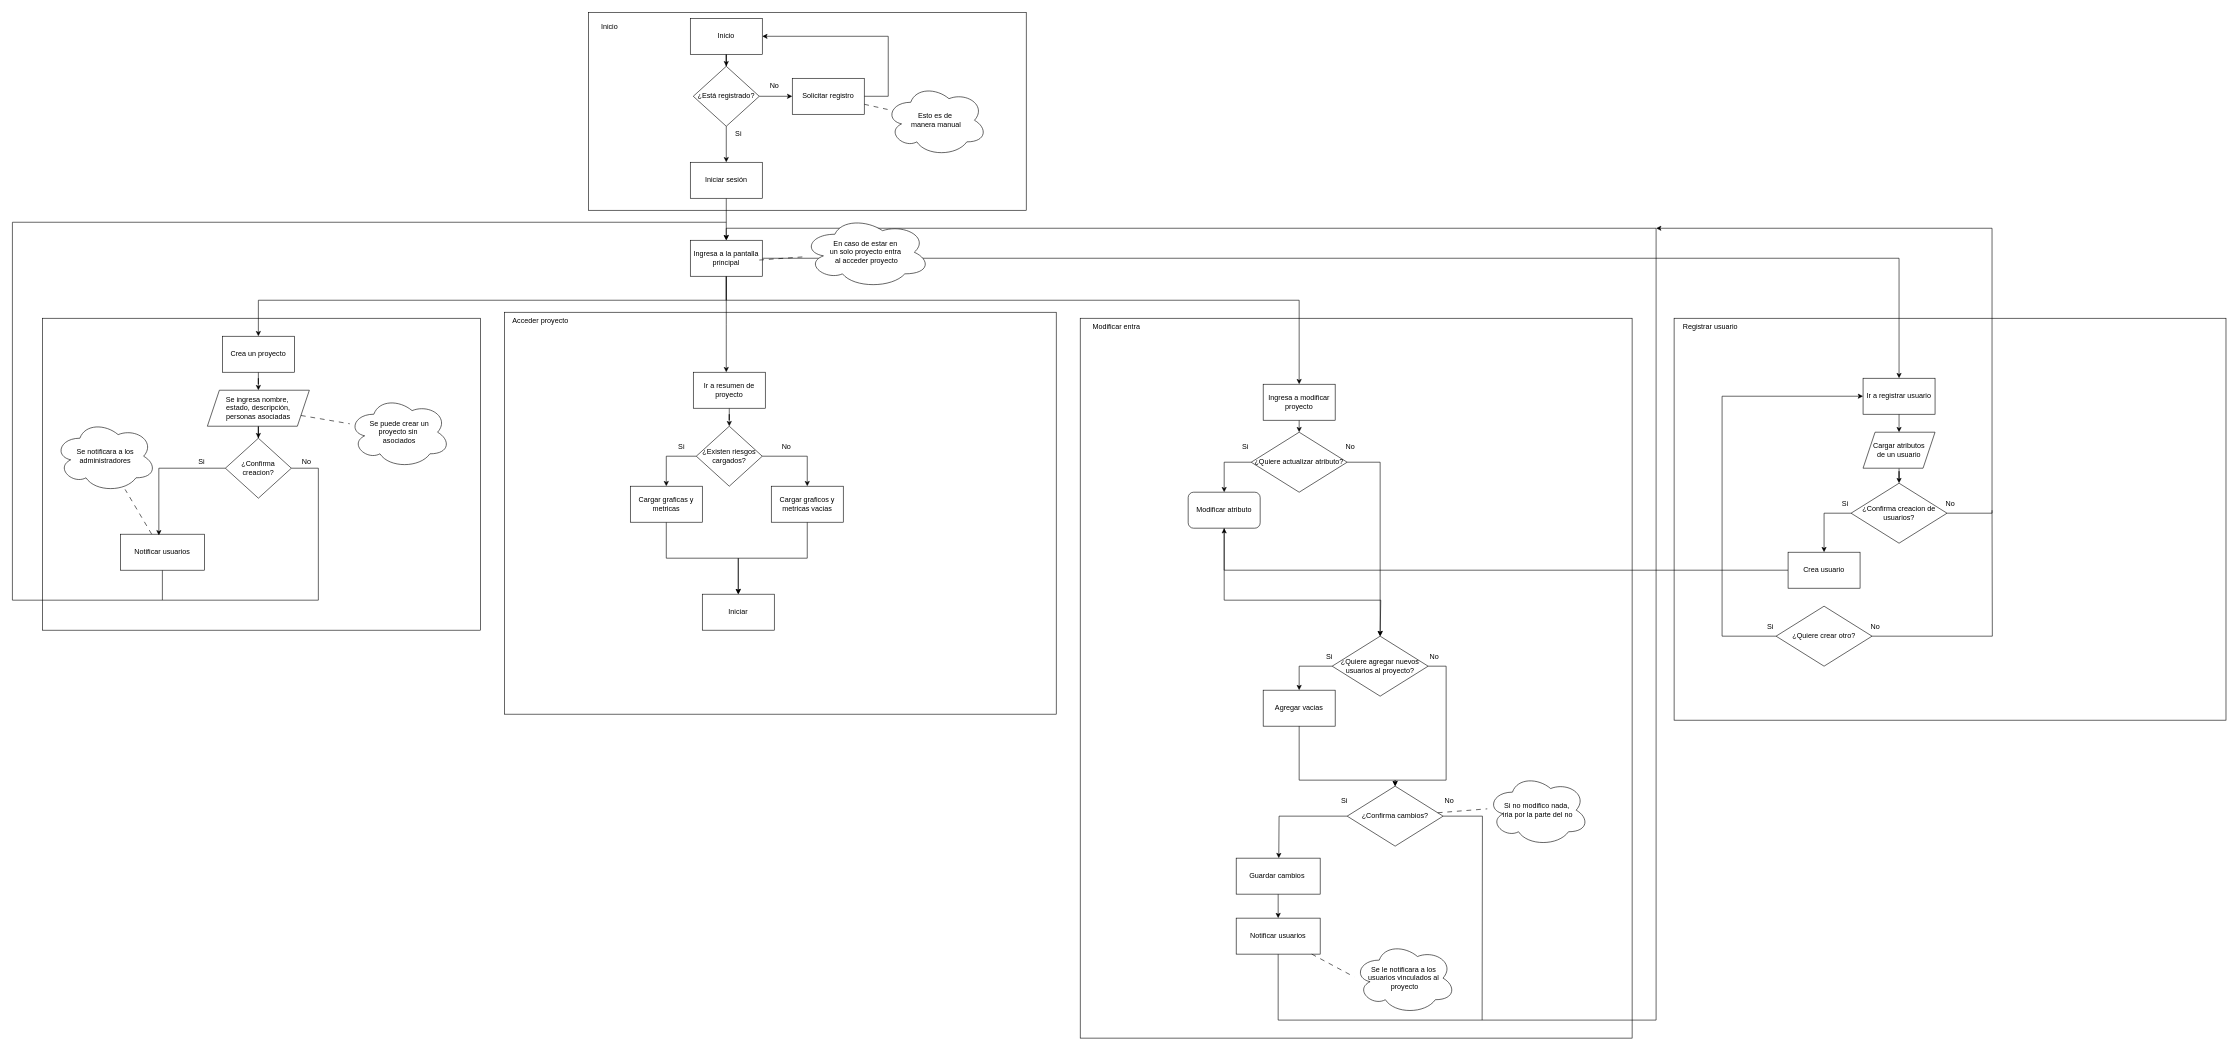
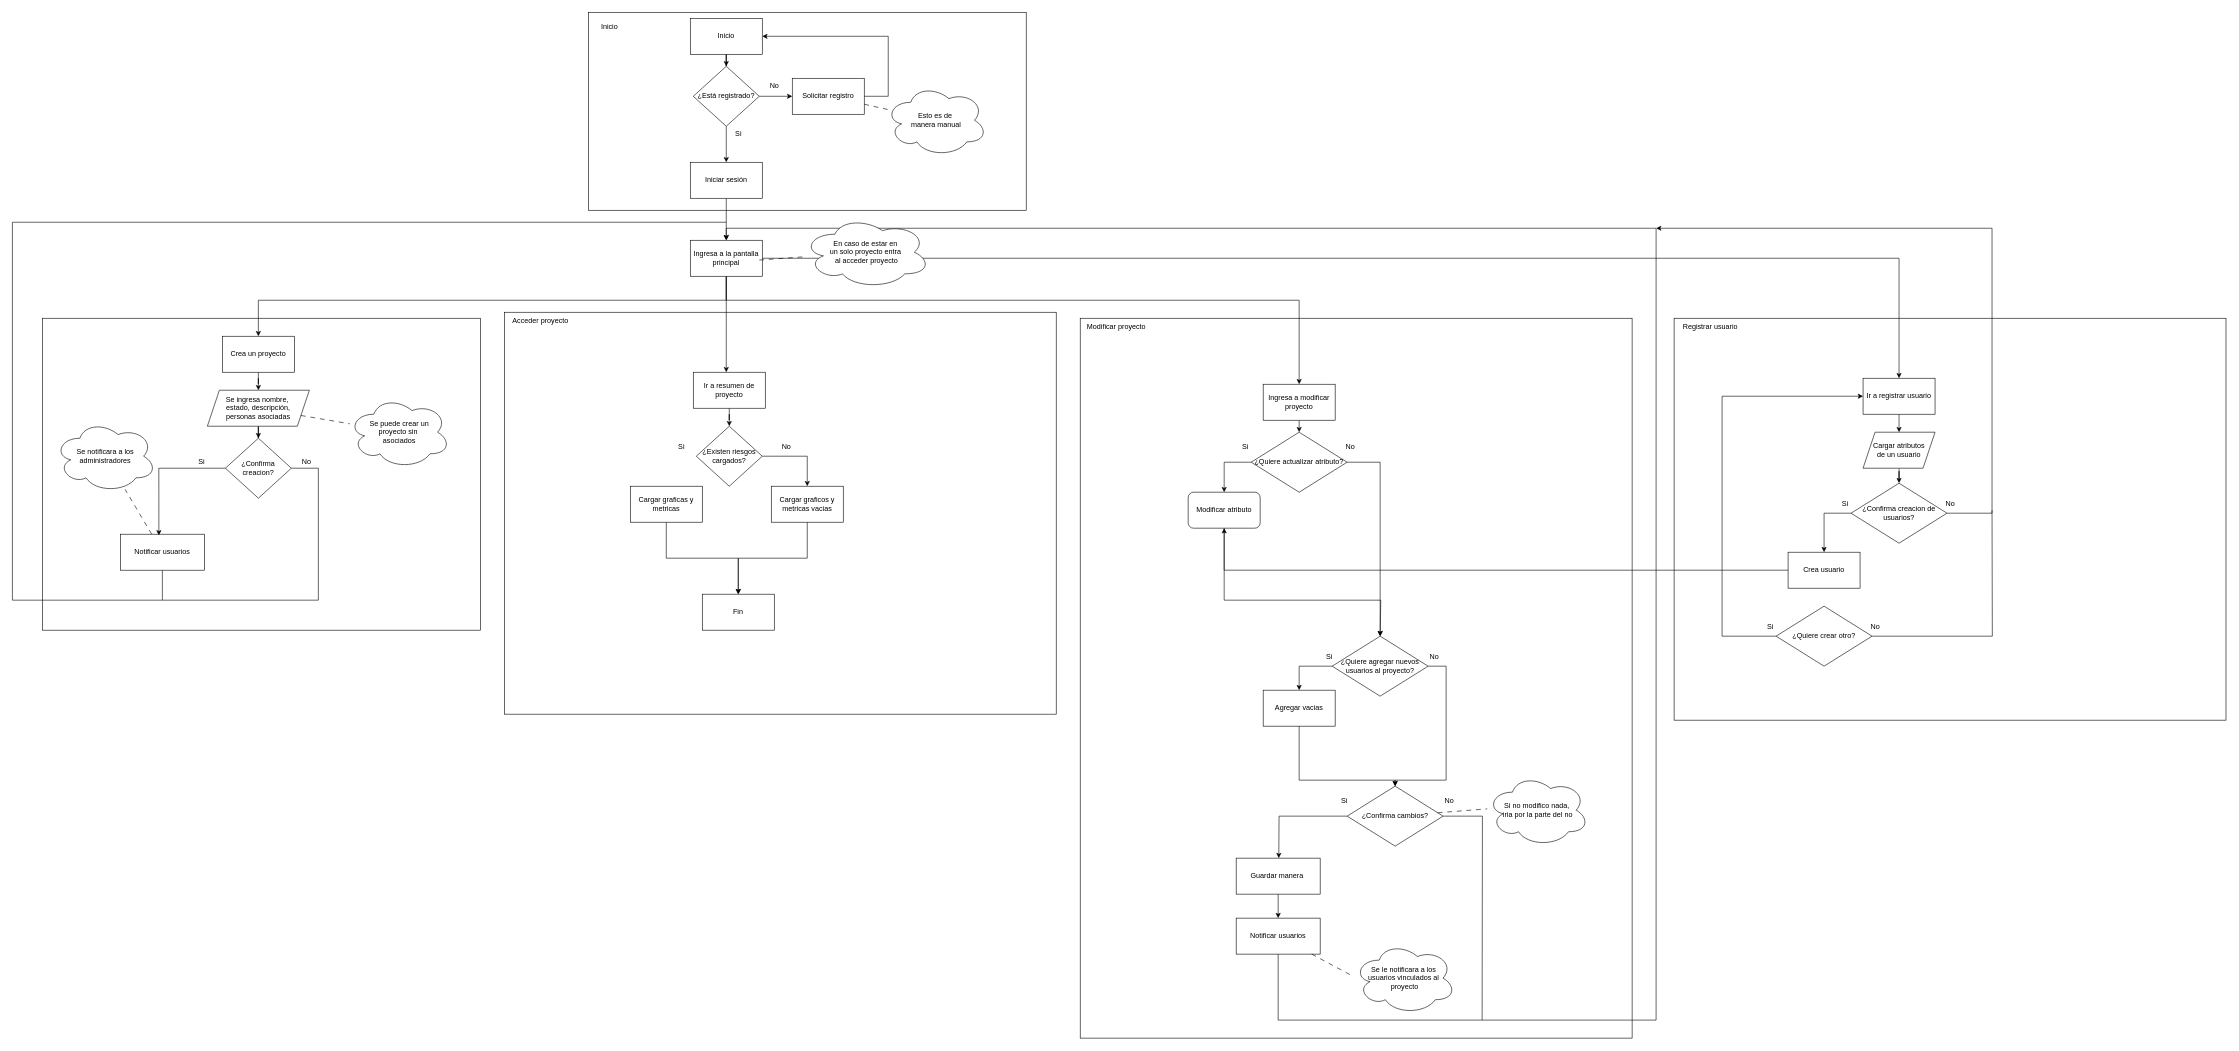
(1117, 327) -> (1117, 327)
(666, 456) -> none
(738, 612) -> (738, 612)
(1278, 876) -> (1278, 876)
